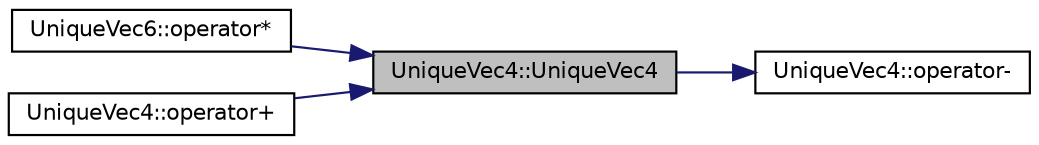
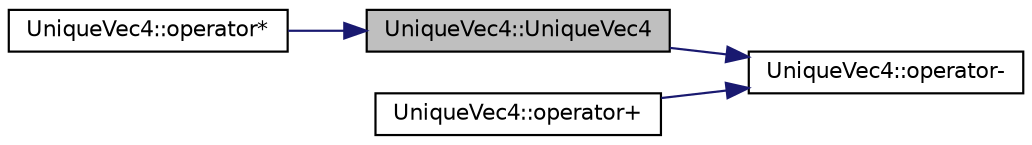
(152, 31) -> (148, 31)
(323, 95) -> (694, 94)
